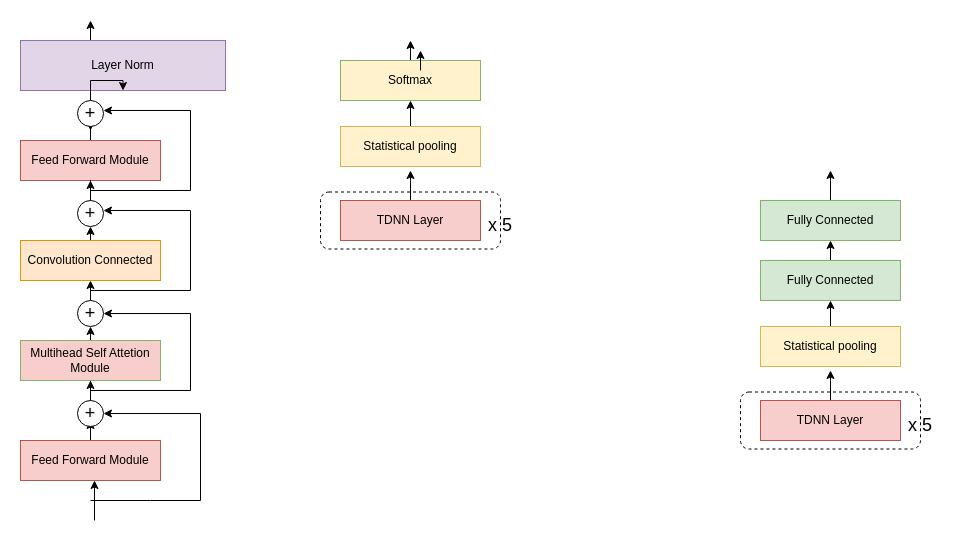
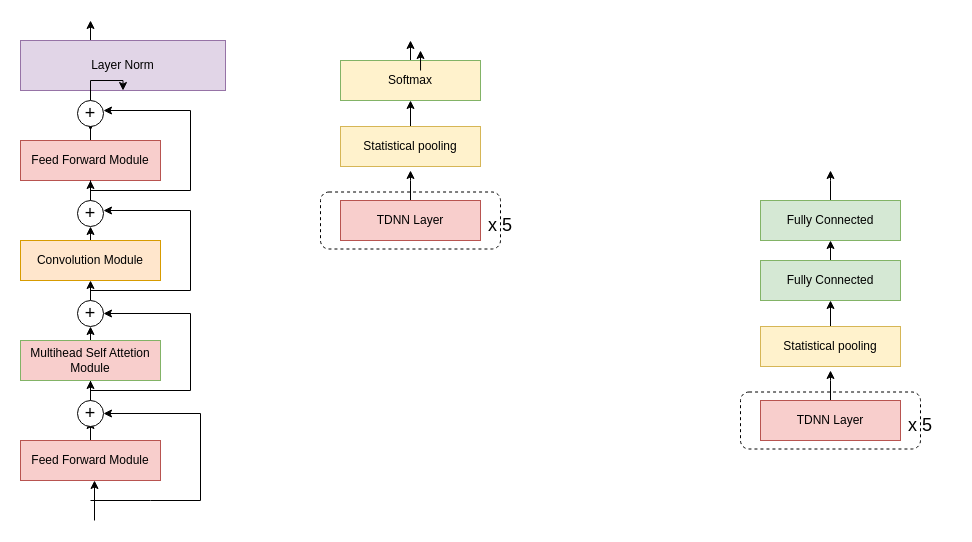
(91, 261) -> (91, 261)
